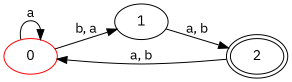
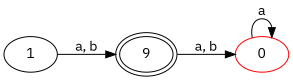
(81, 41) -> none
(257, 56) -> (146, 54)
